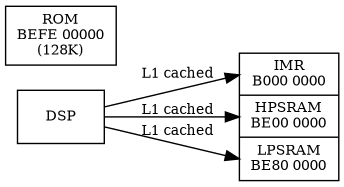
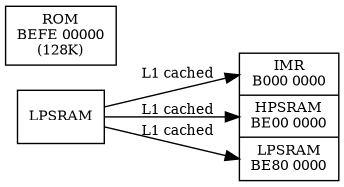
(61, 117) -> (61, 117)
